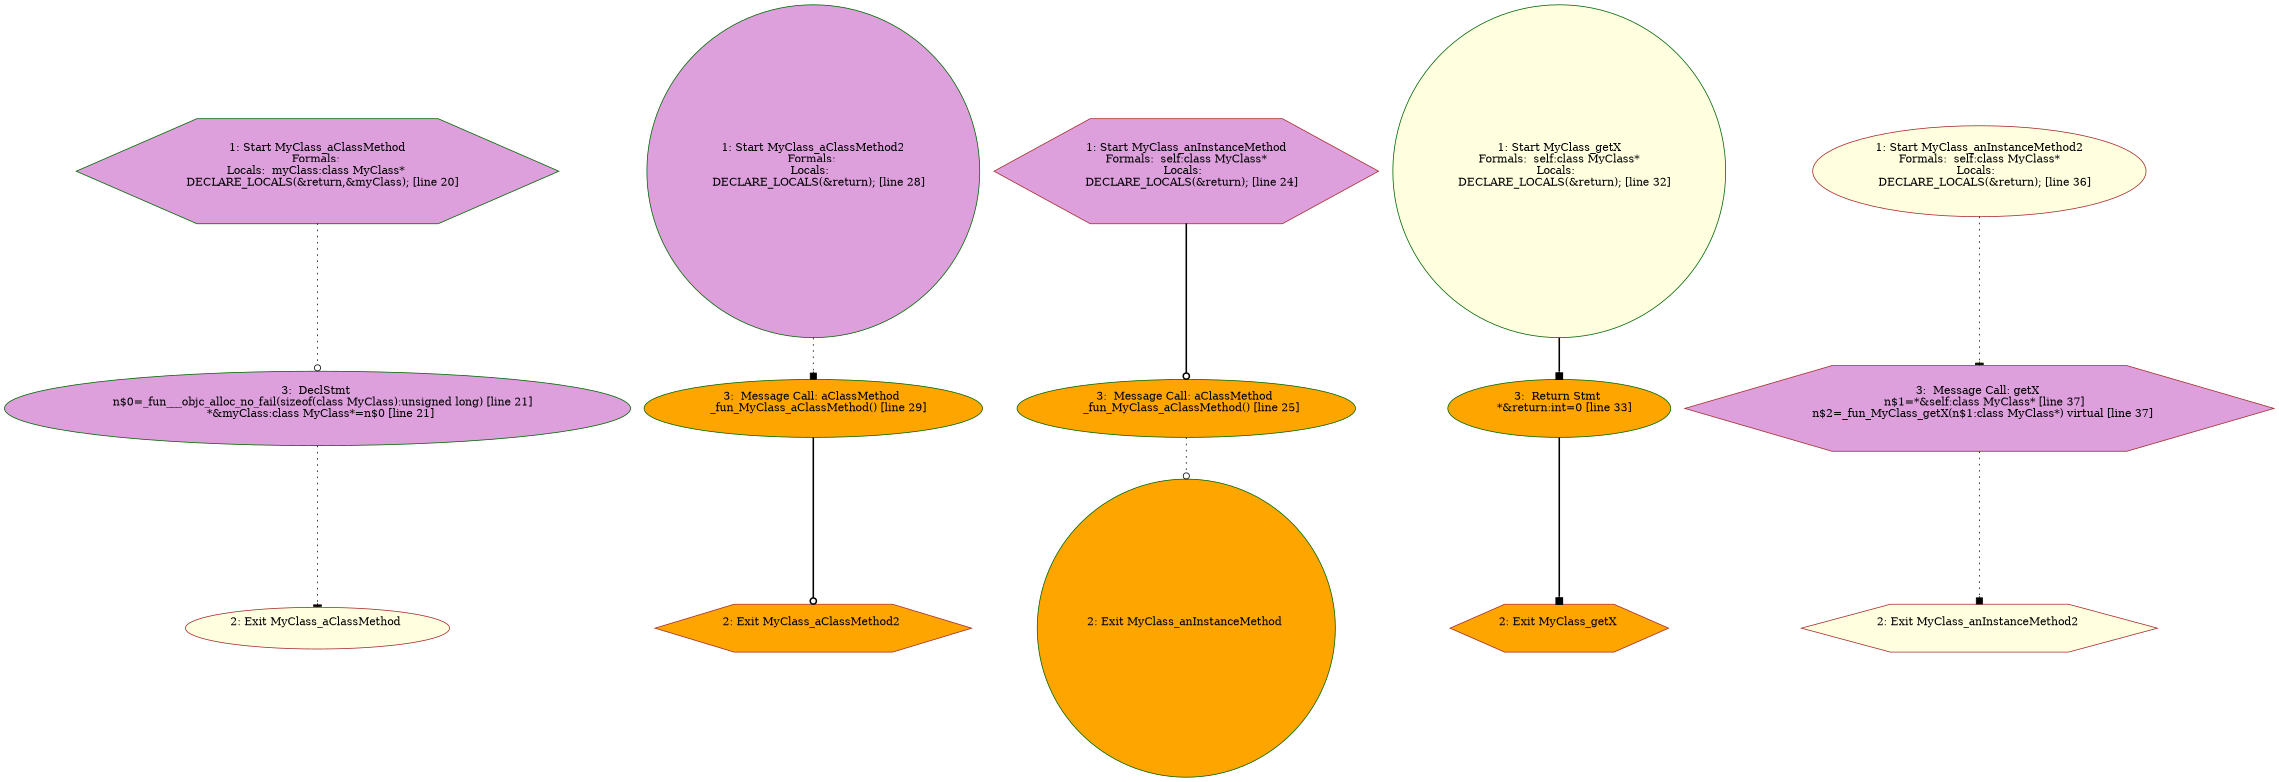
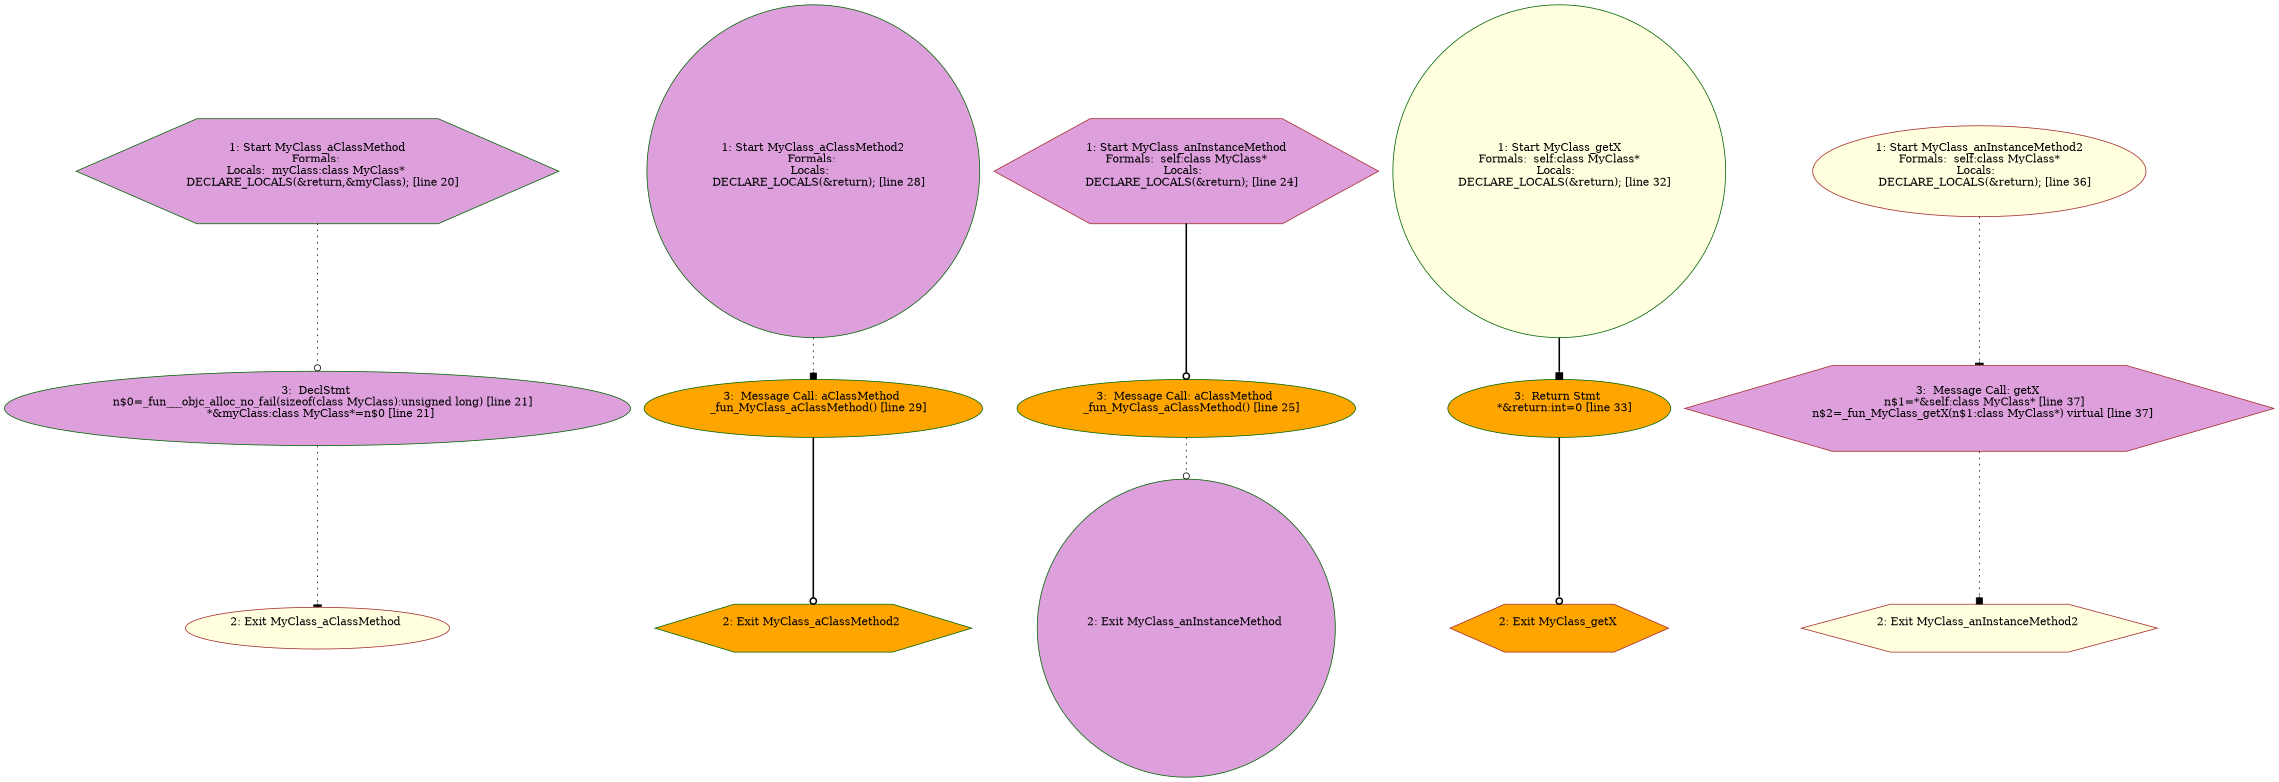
(1559, 517) -> (1559, 517)
(813, 628) -> (813, 628)
(1186, 628) -> (1186, 628)
